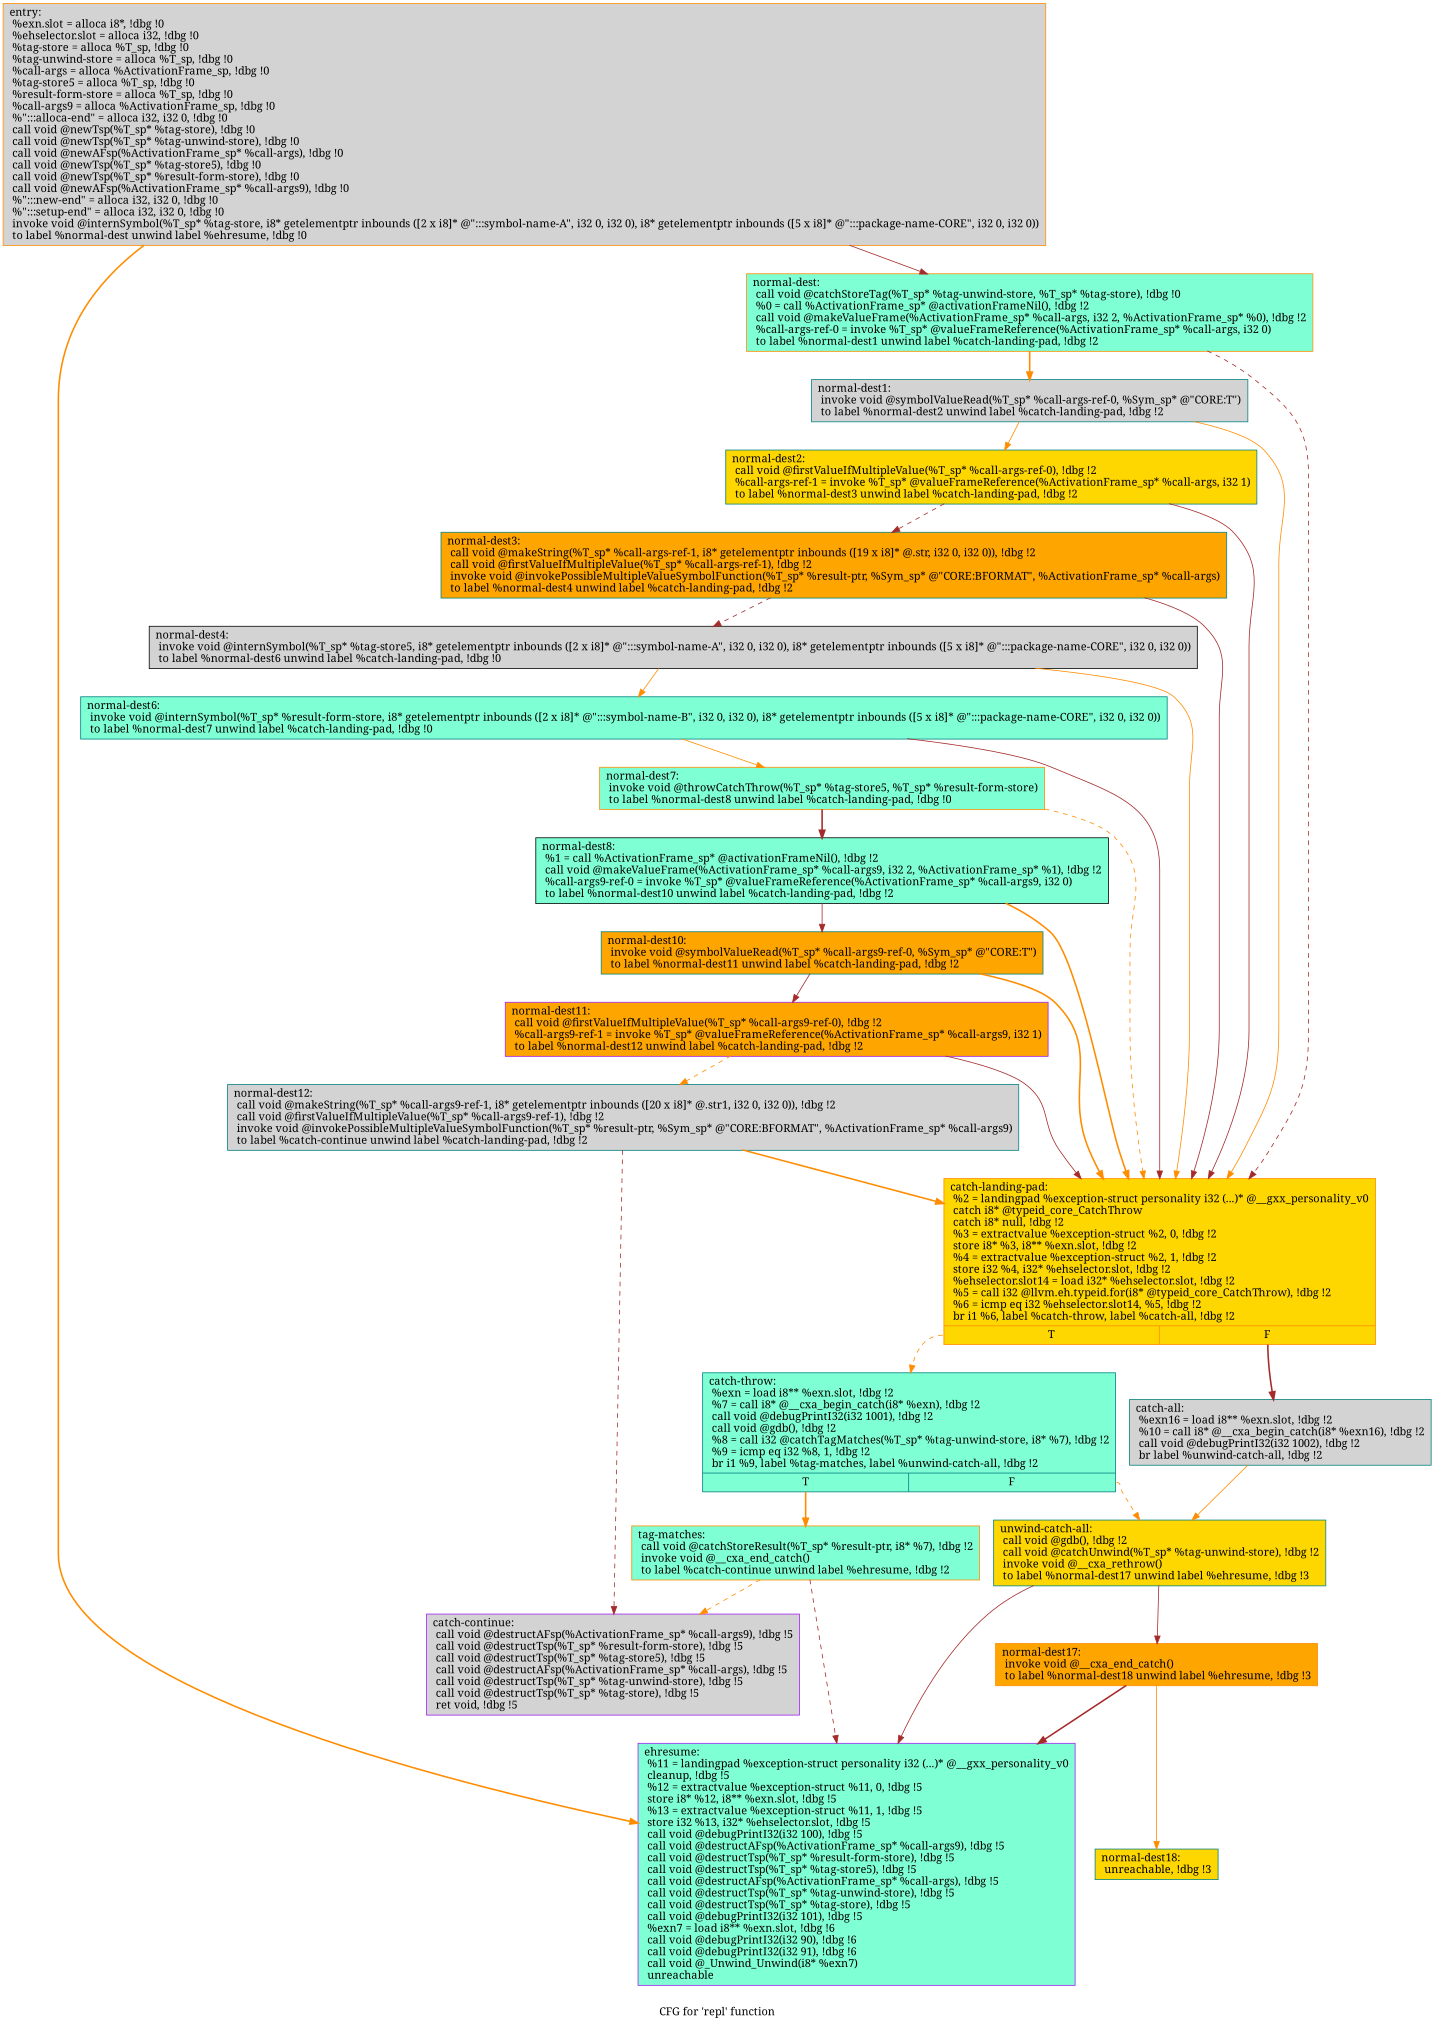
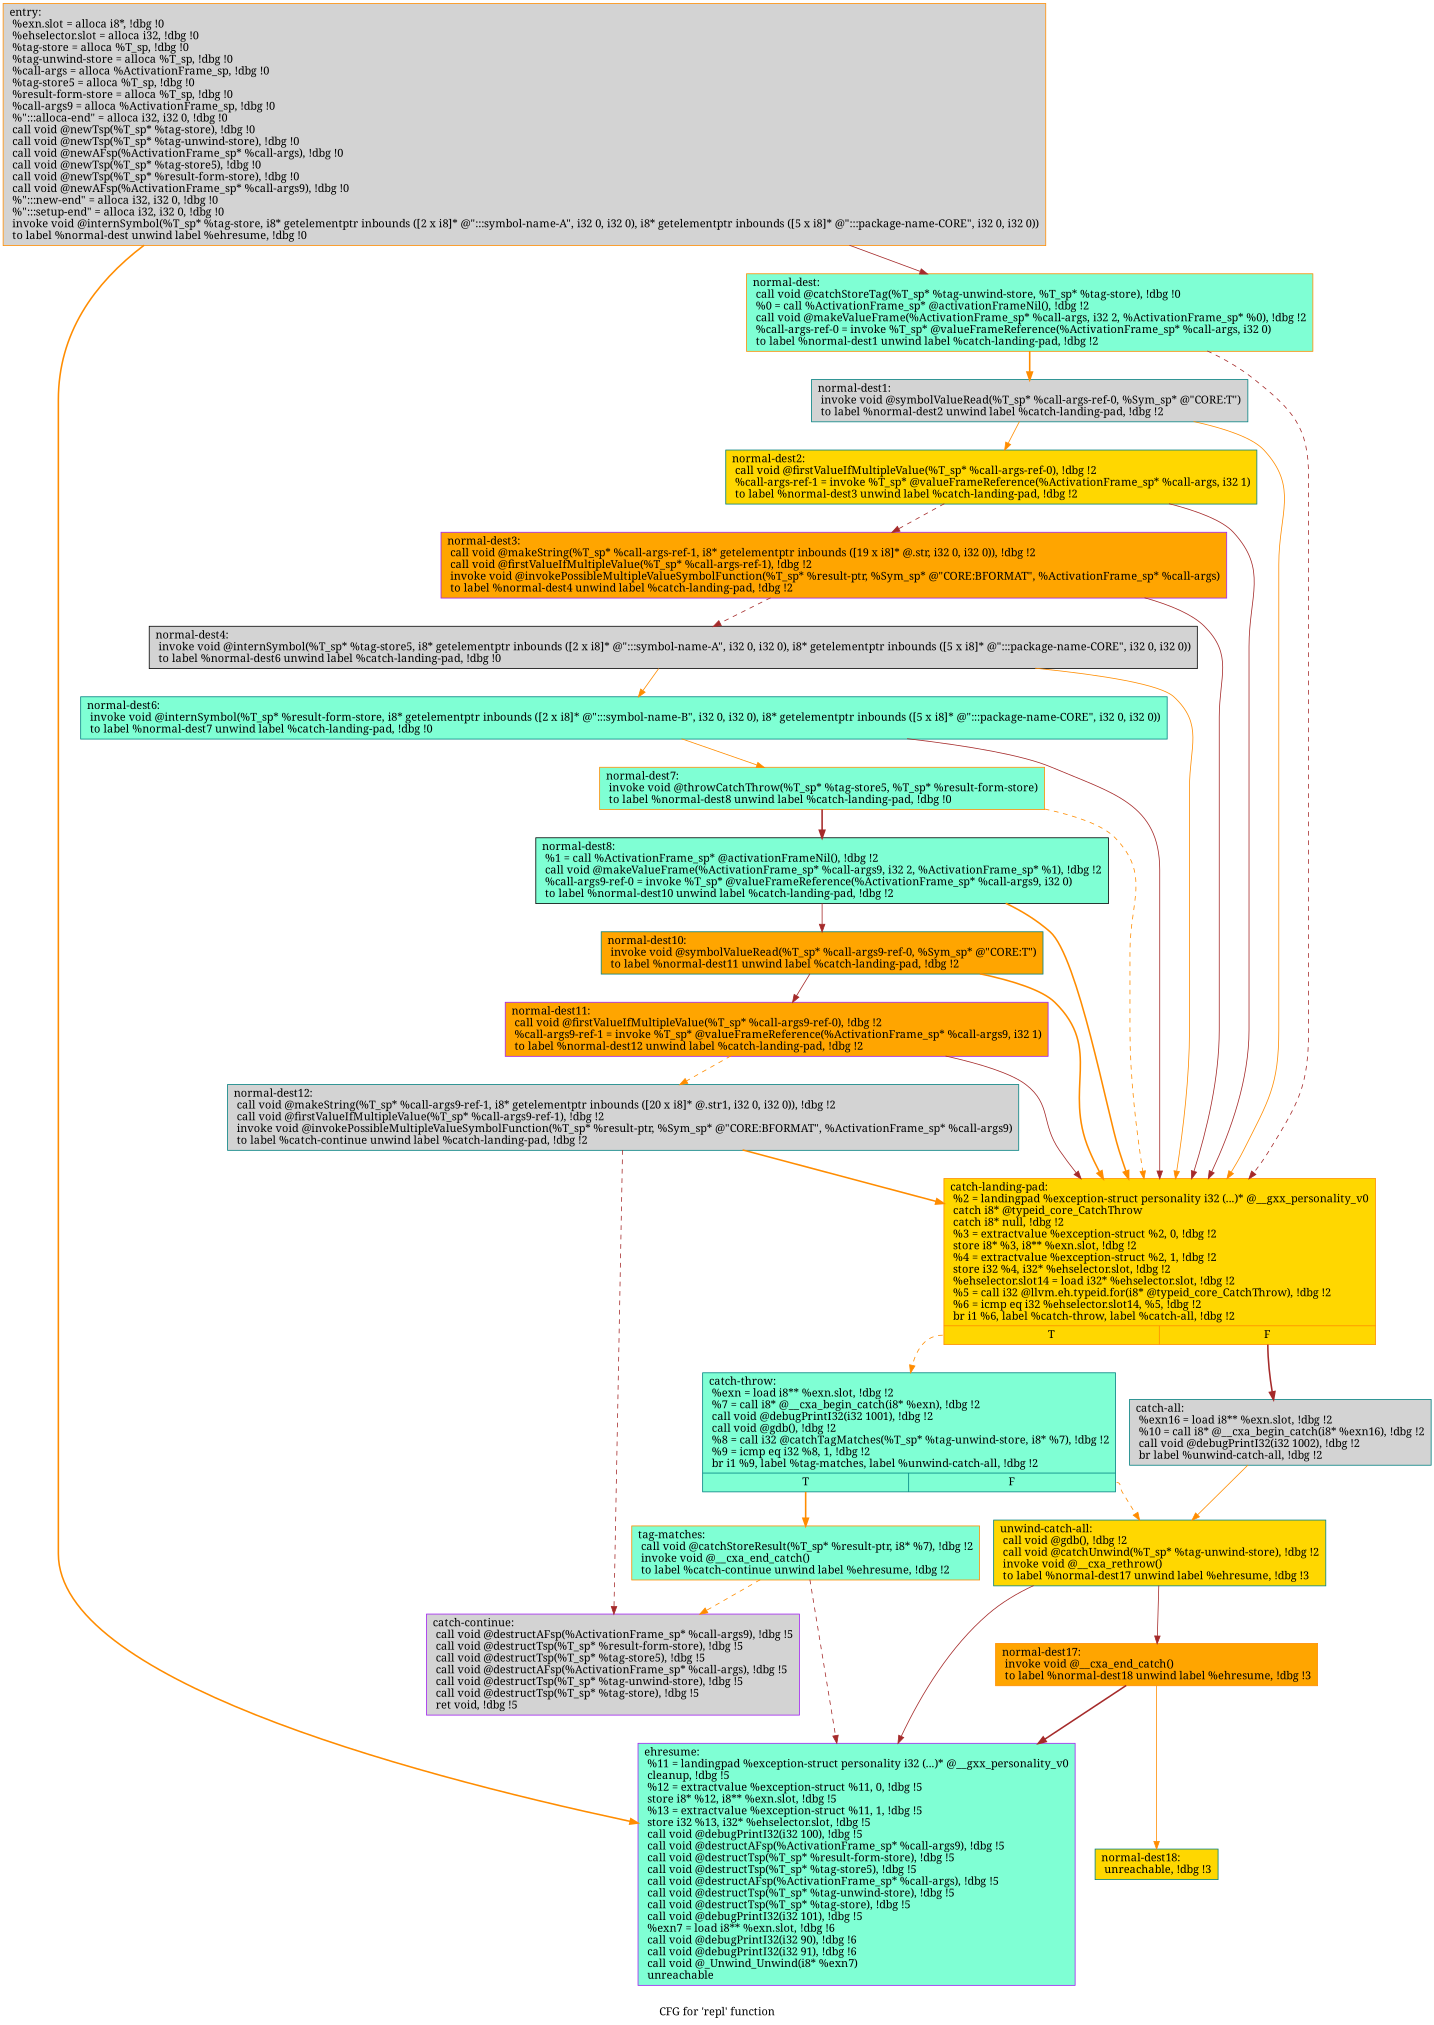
(834, 565) -> (834, 565)
